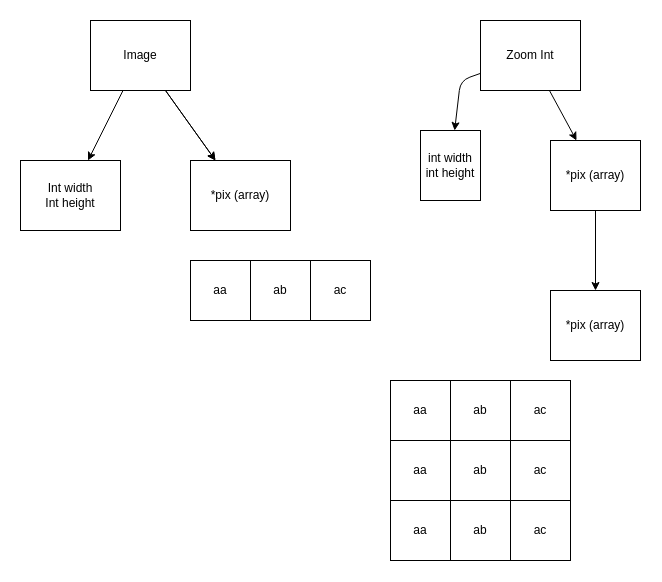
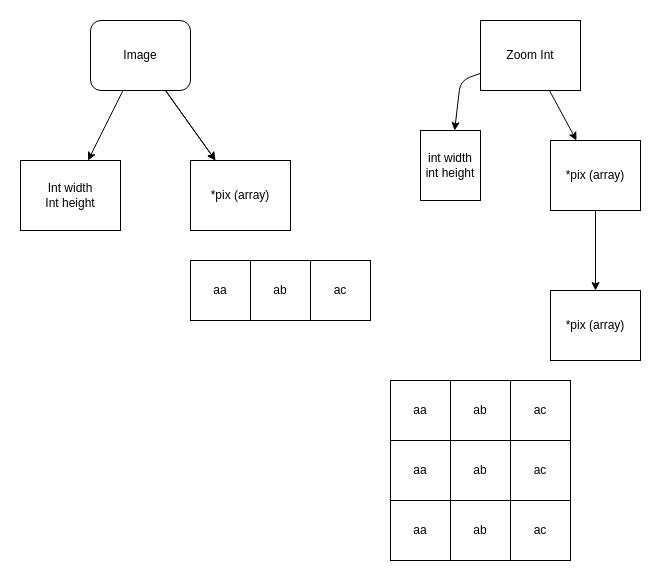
(141, 56) -> (141, 56)
